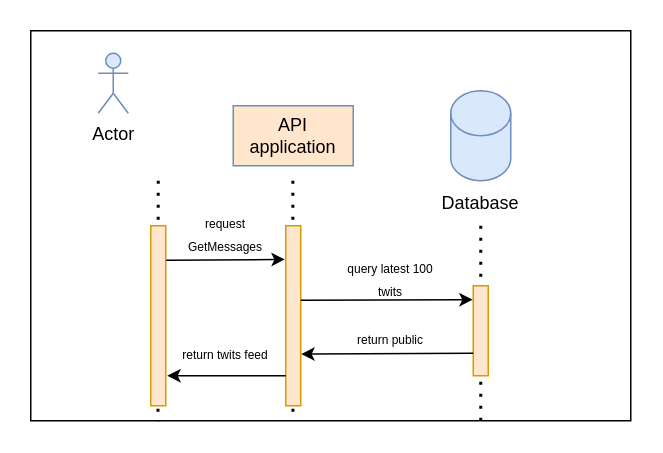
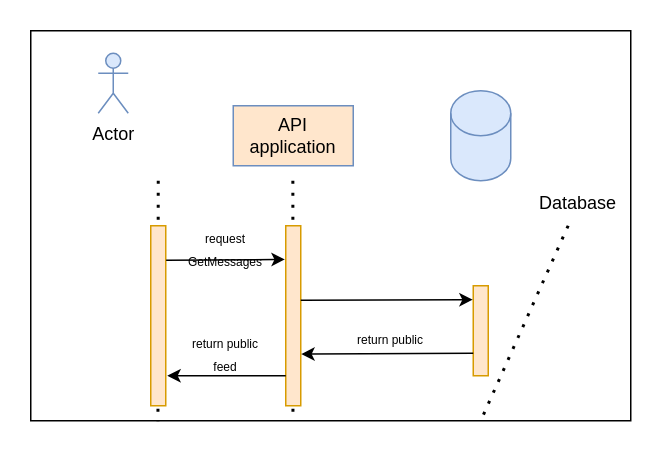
(481, 203) -> (578, 203)
(226, 233) -> (226, 248)
(391, 278) -> none
(226, 353) -> (226, 353)
